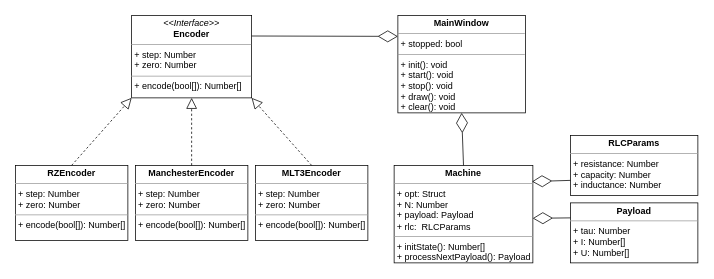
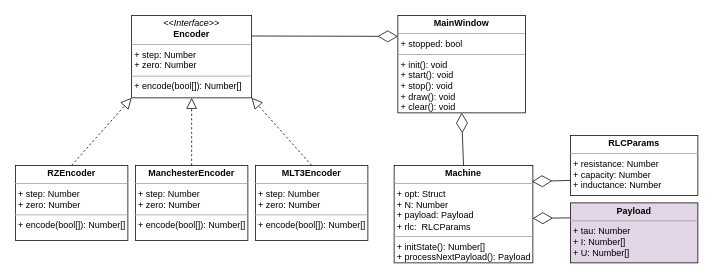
(634, 233) -> (634, 233)
